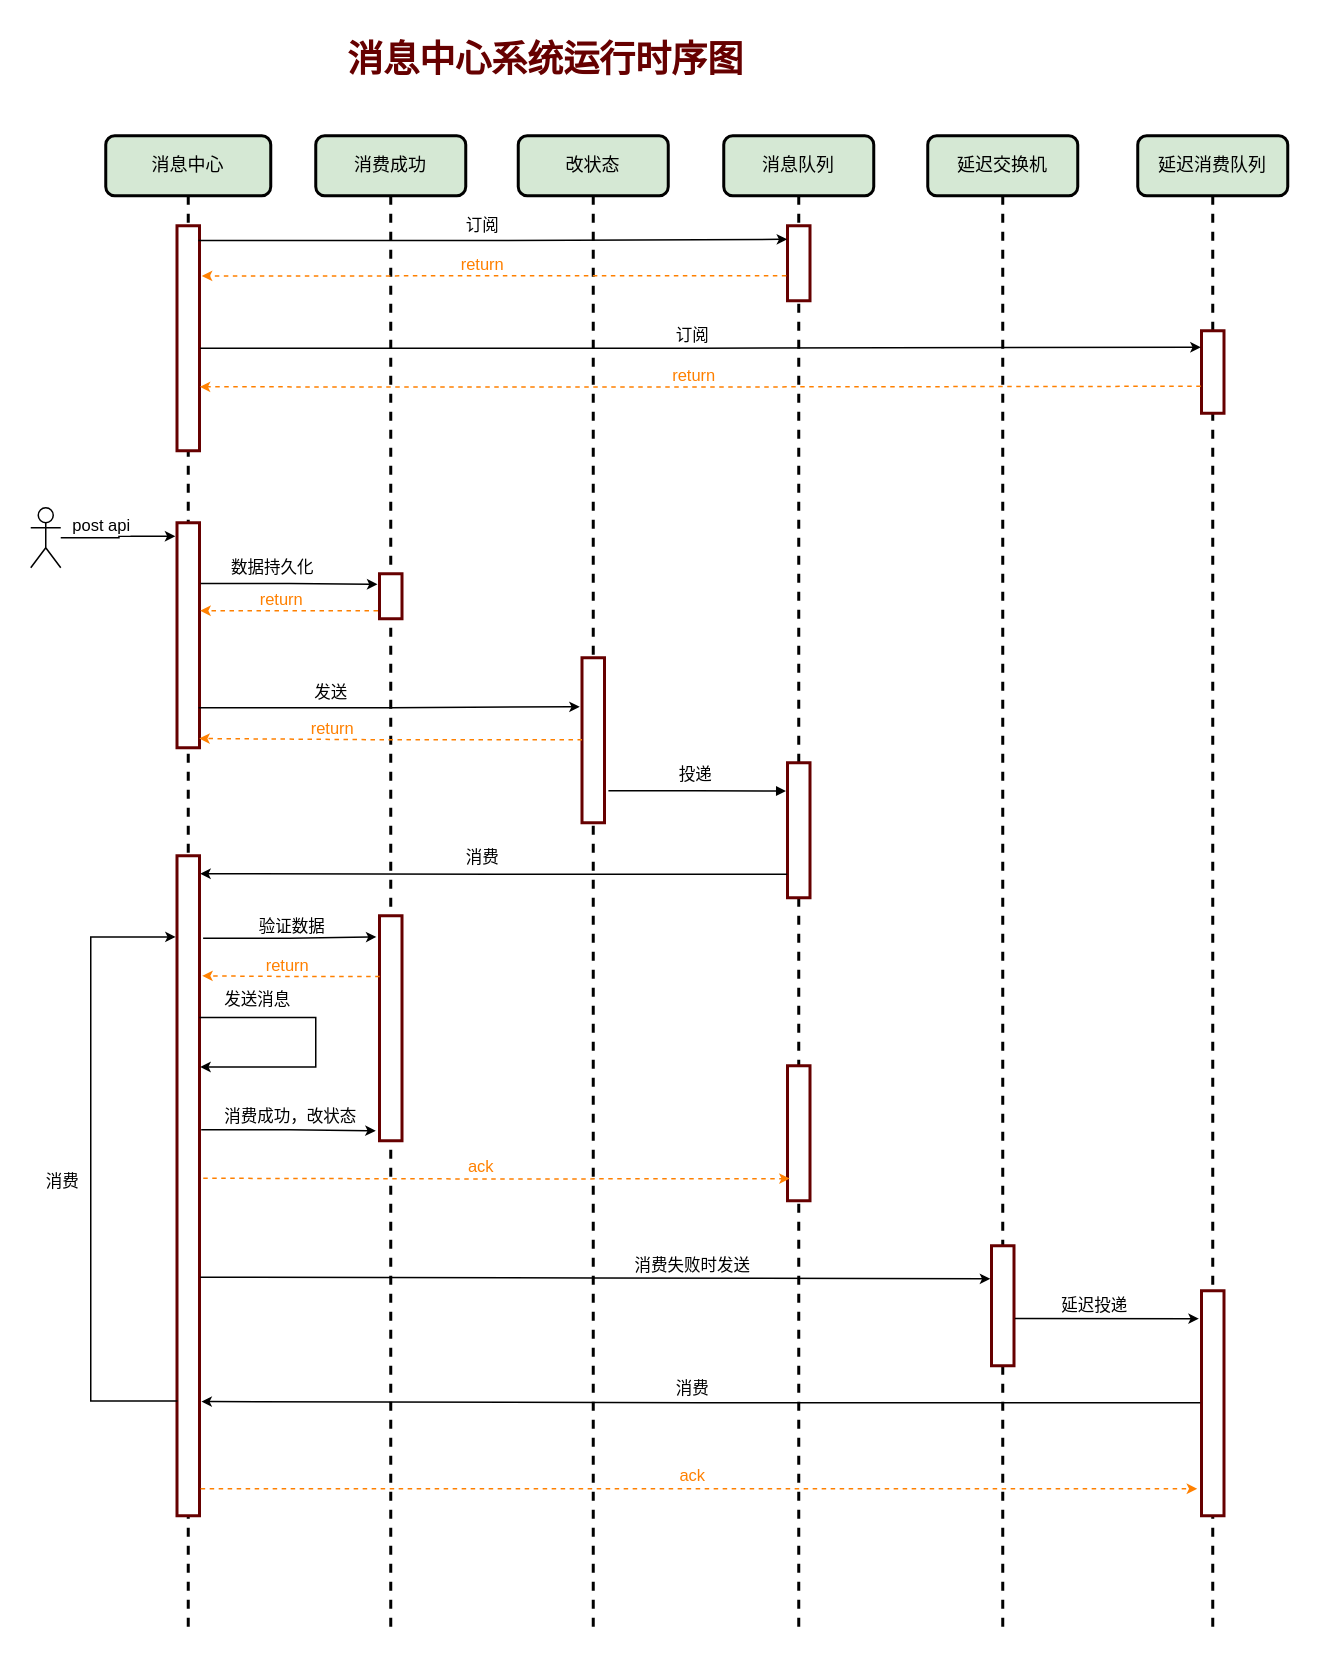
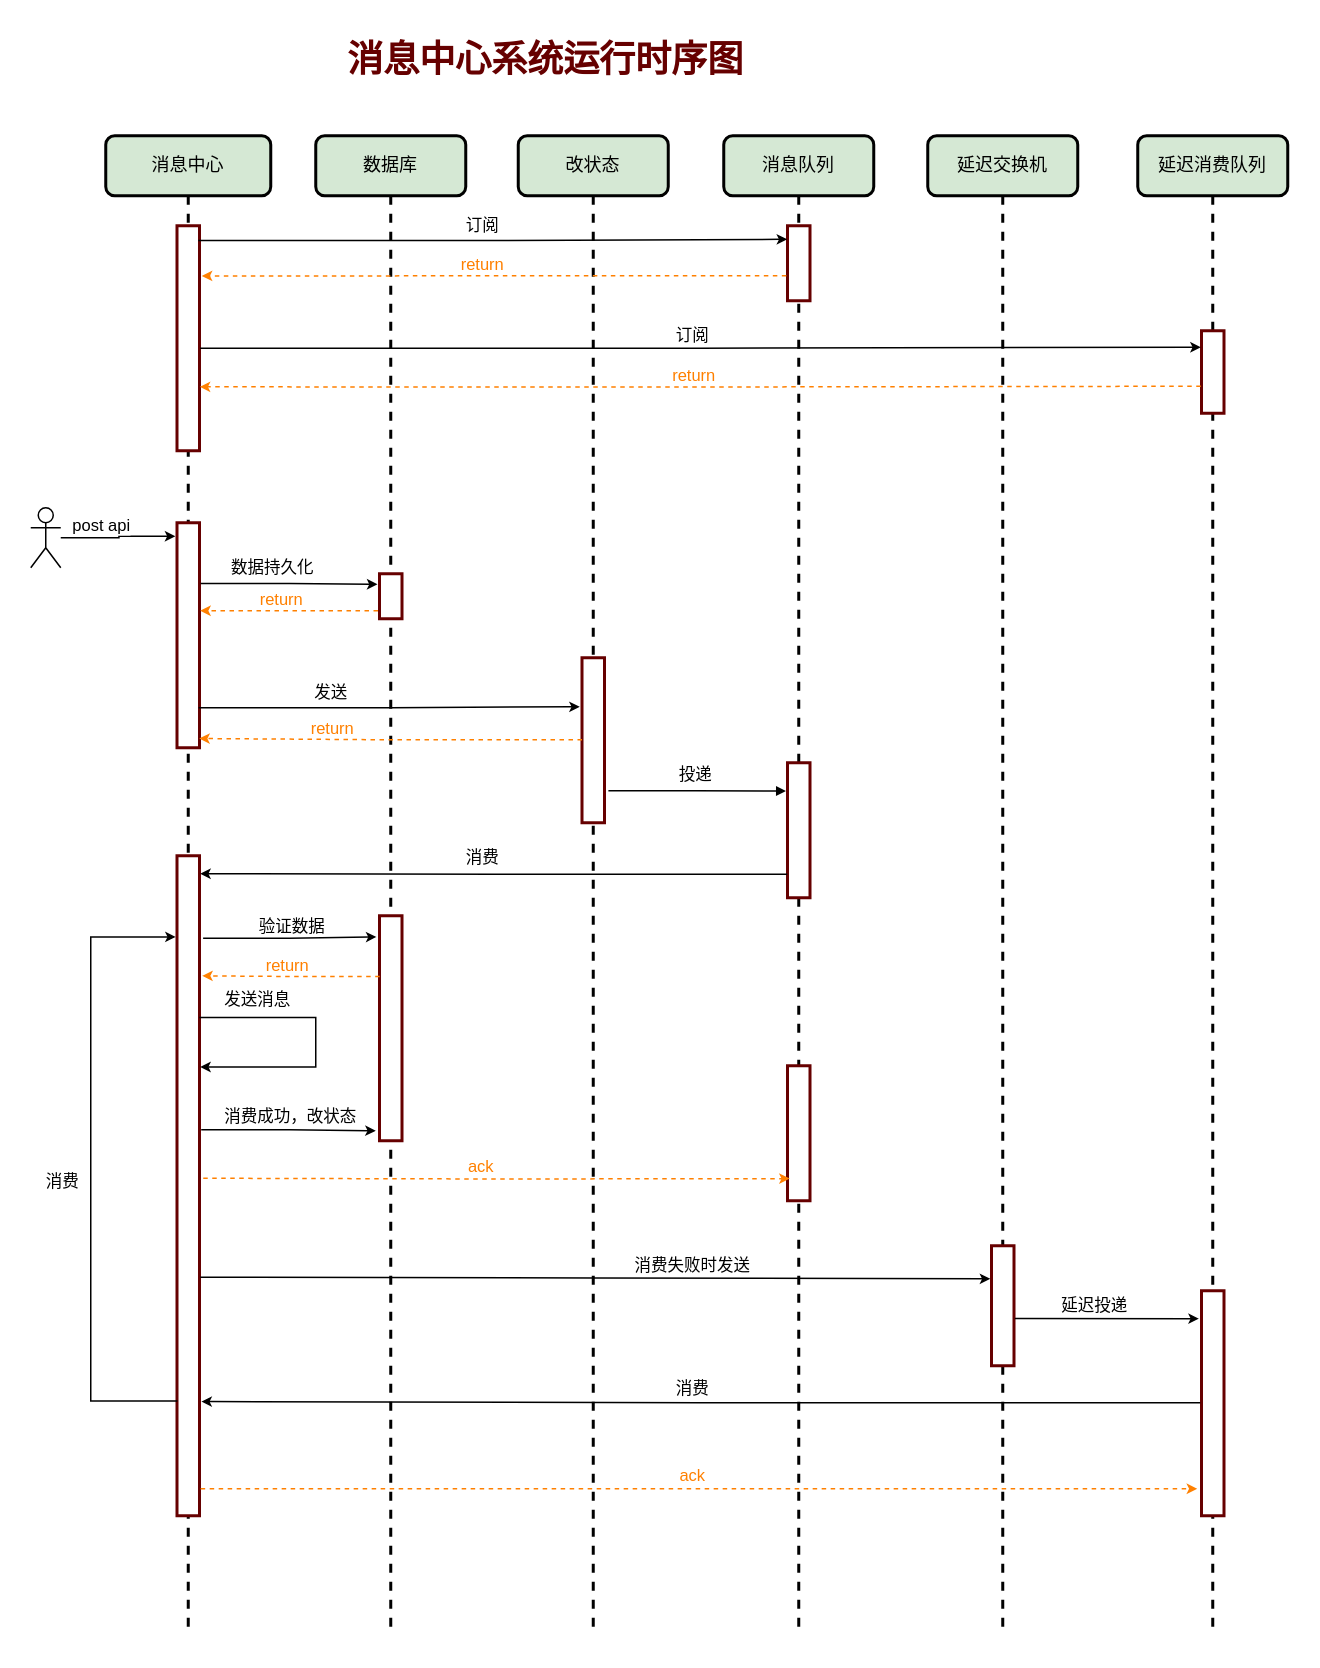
(391, 166) -> (391, 166)
